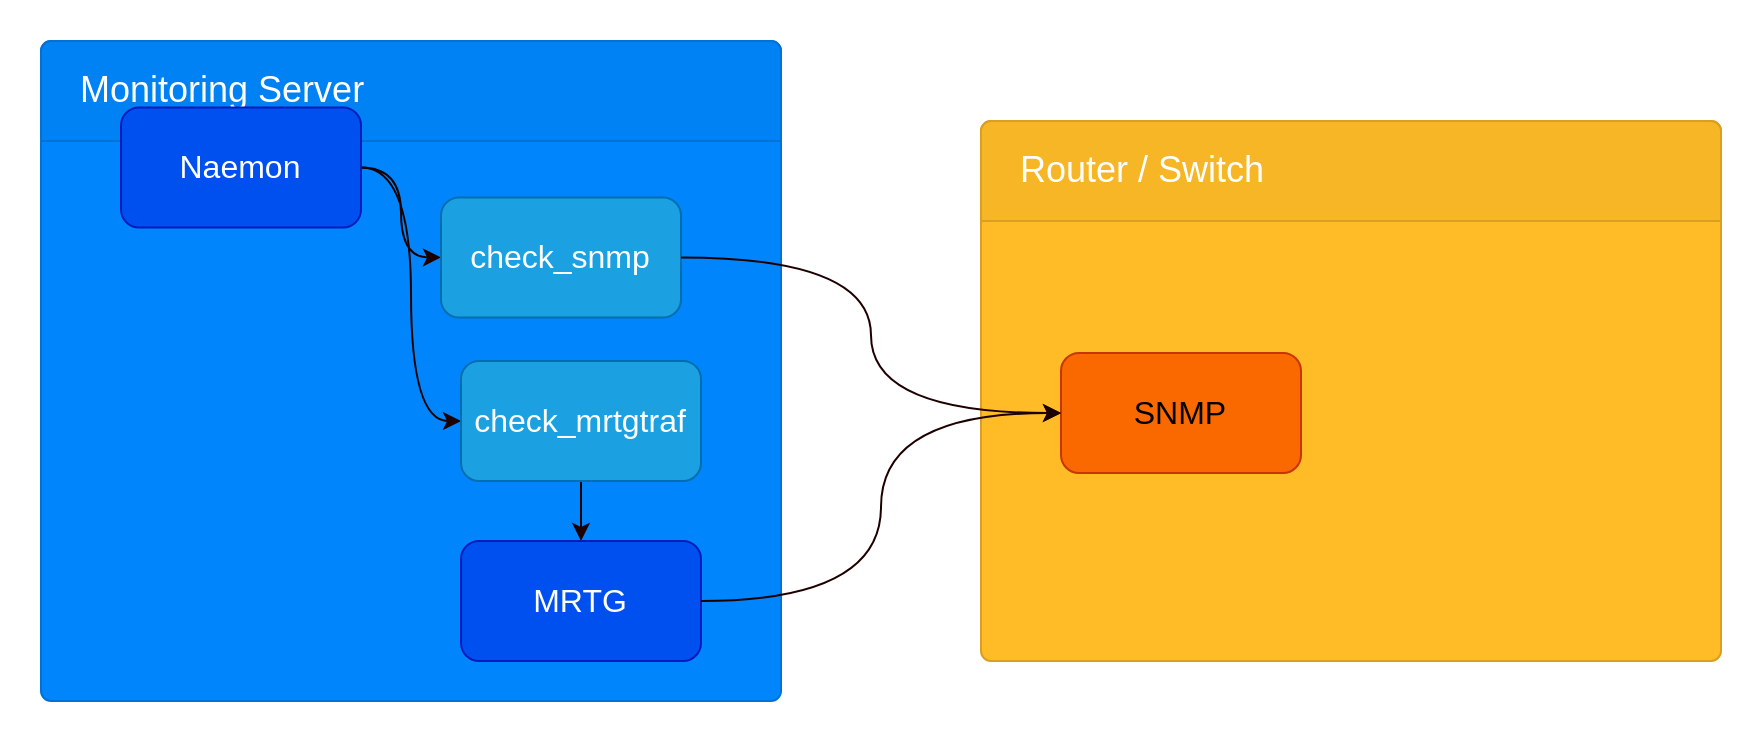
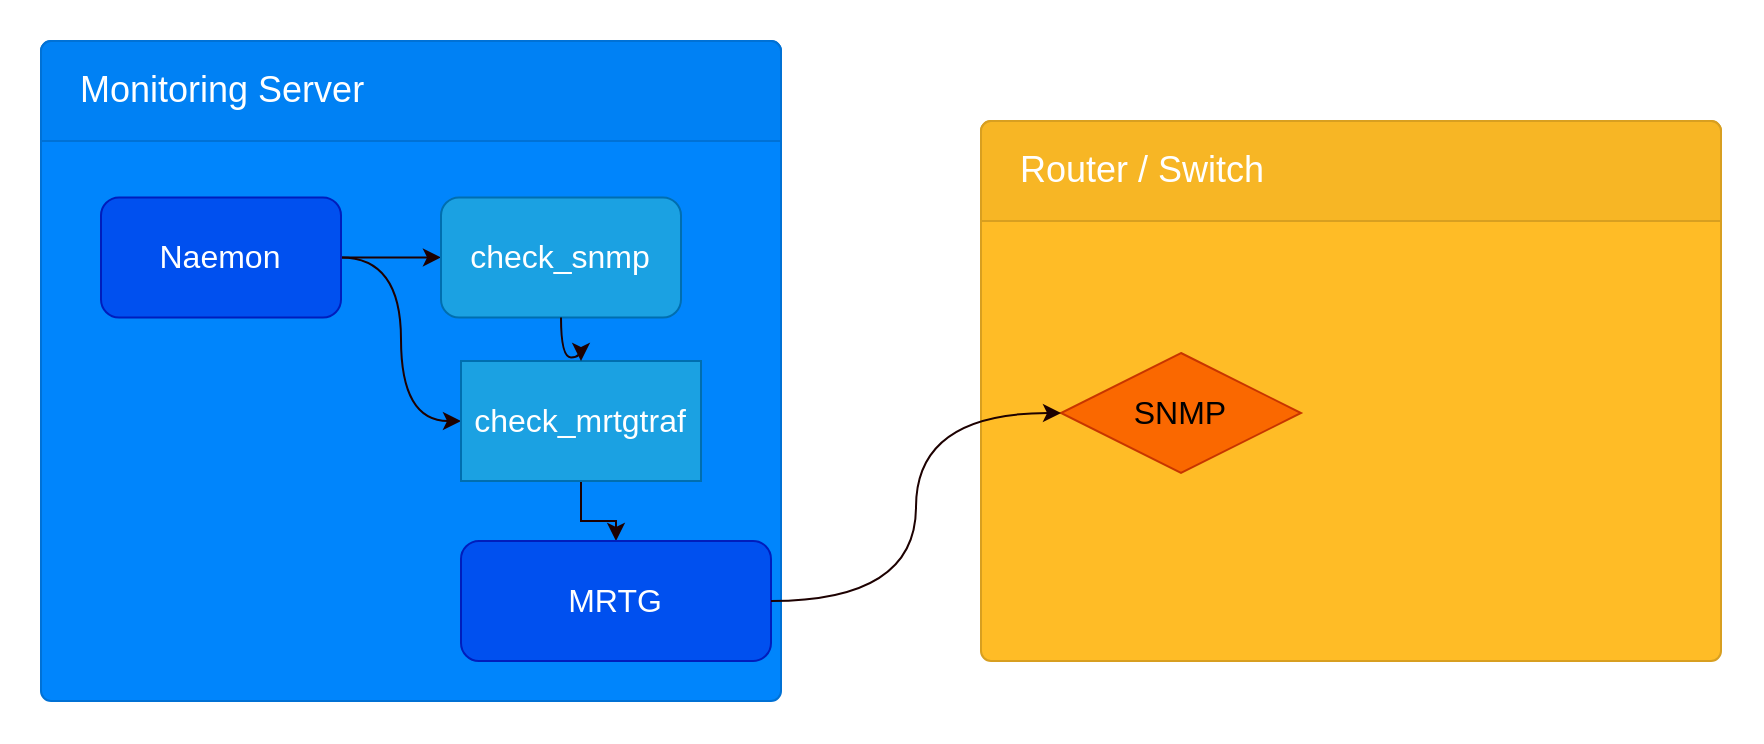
(241, 167) -> (221, 257)
(863, 307) -> (563, 343)
(1181, 413) -> (1181, 413)
(581, 421) -> (581, 421)
(581, 601) -> (616, 601)
